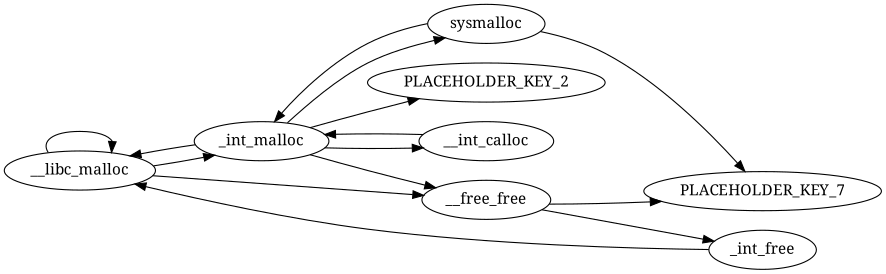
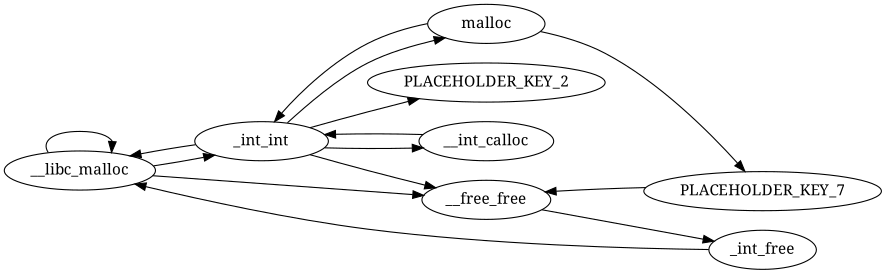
(486, 24) -> (486, 24)
(262, 141) -> (262, 141)
(600, 204) -> (601, 189)
